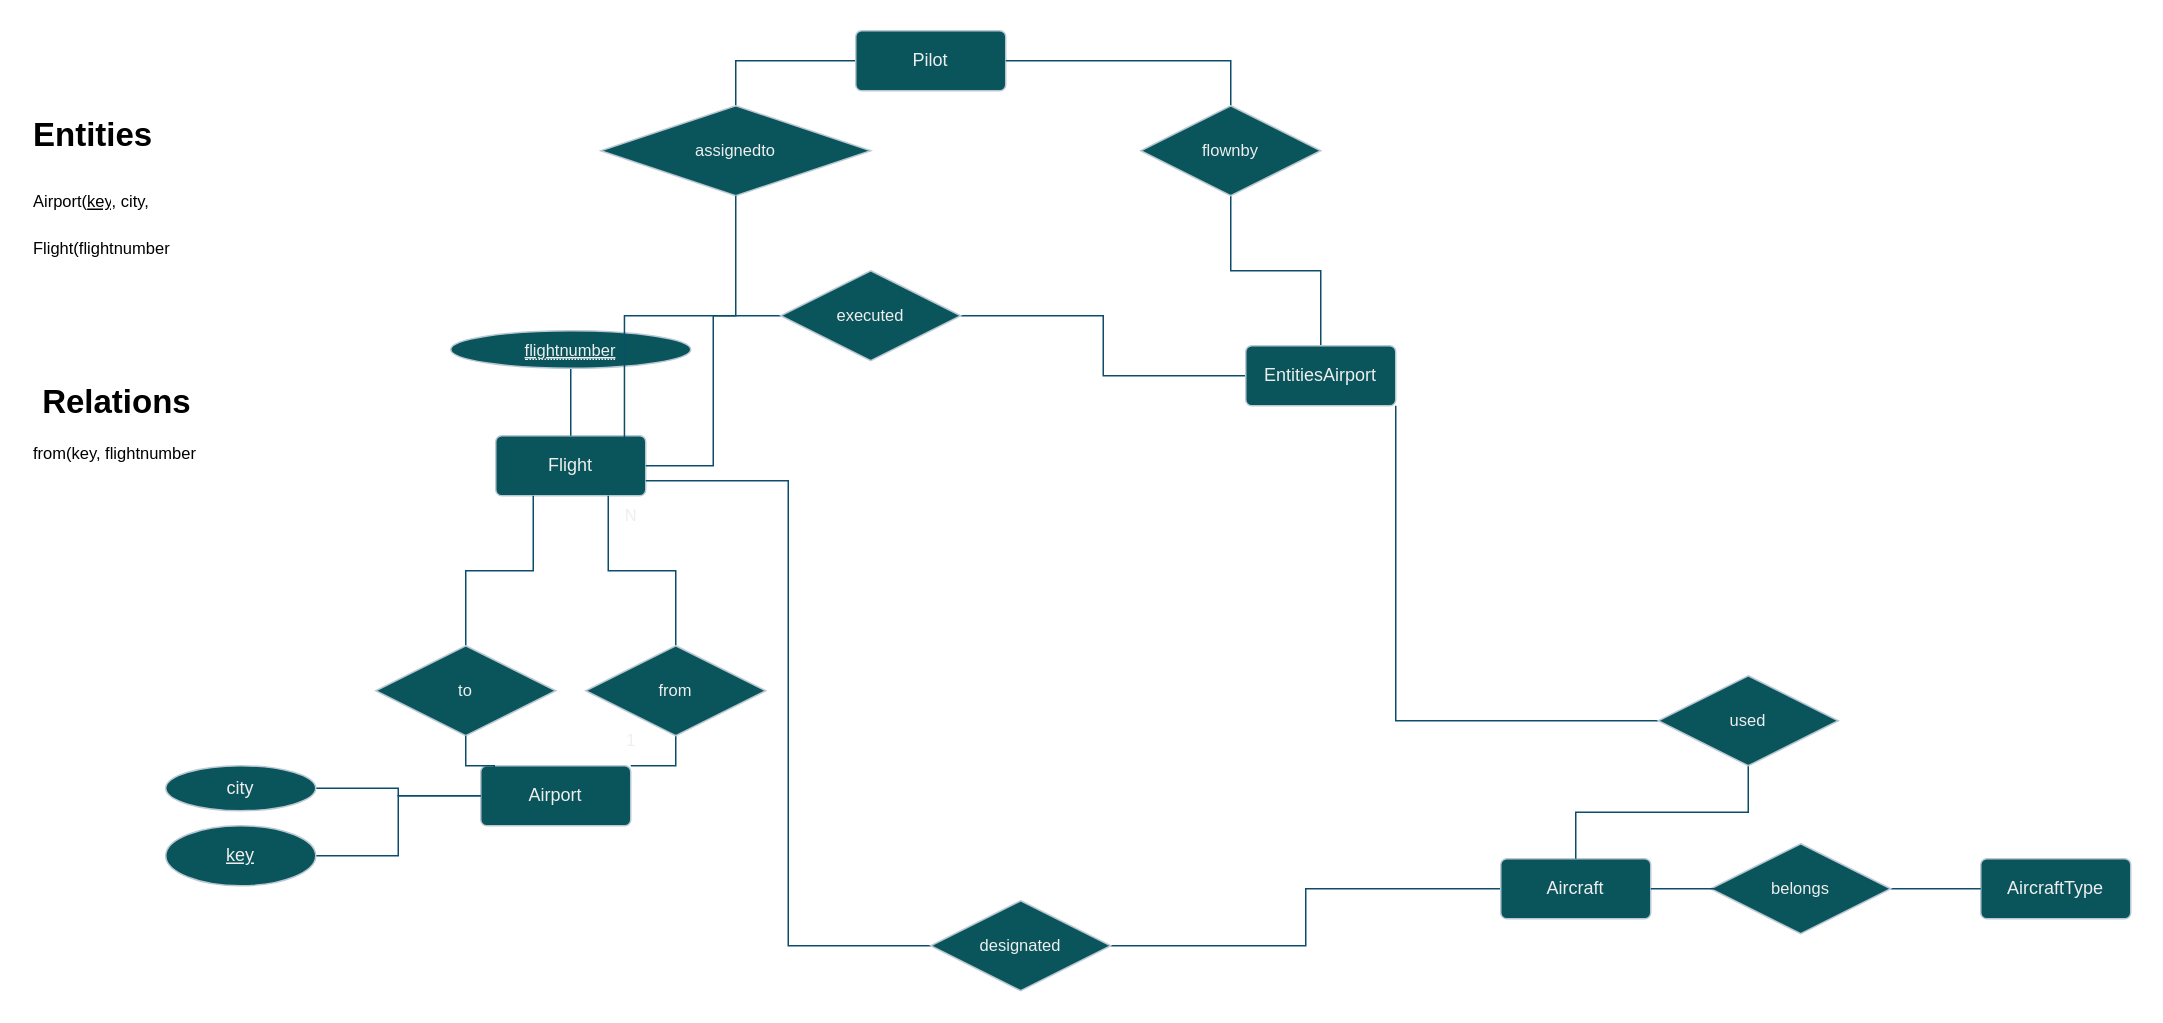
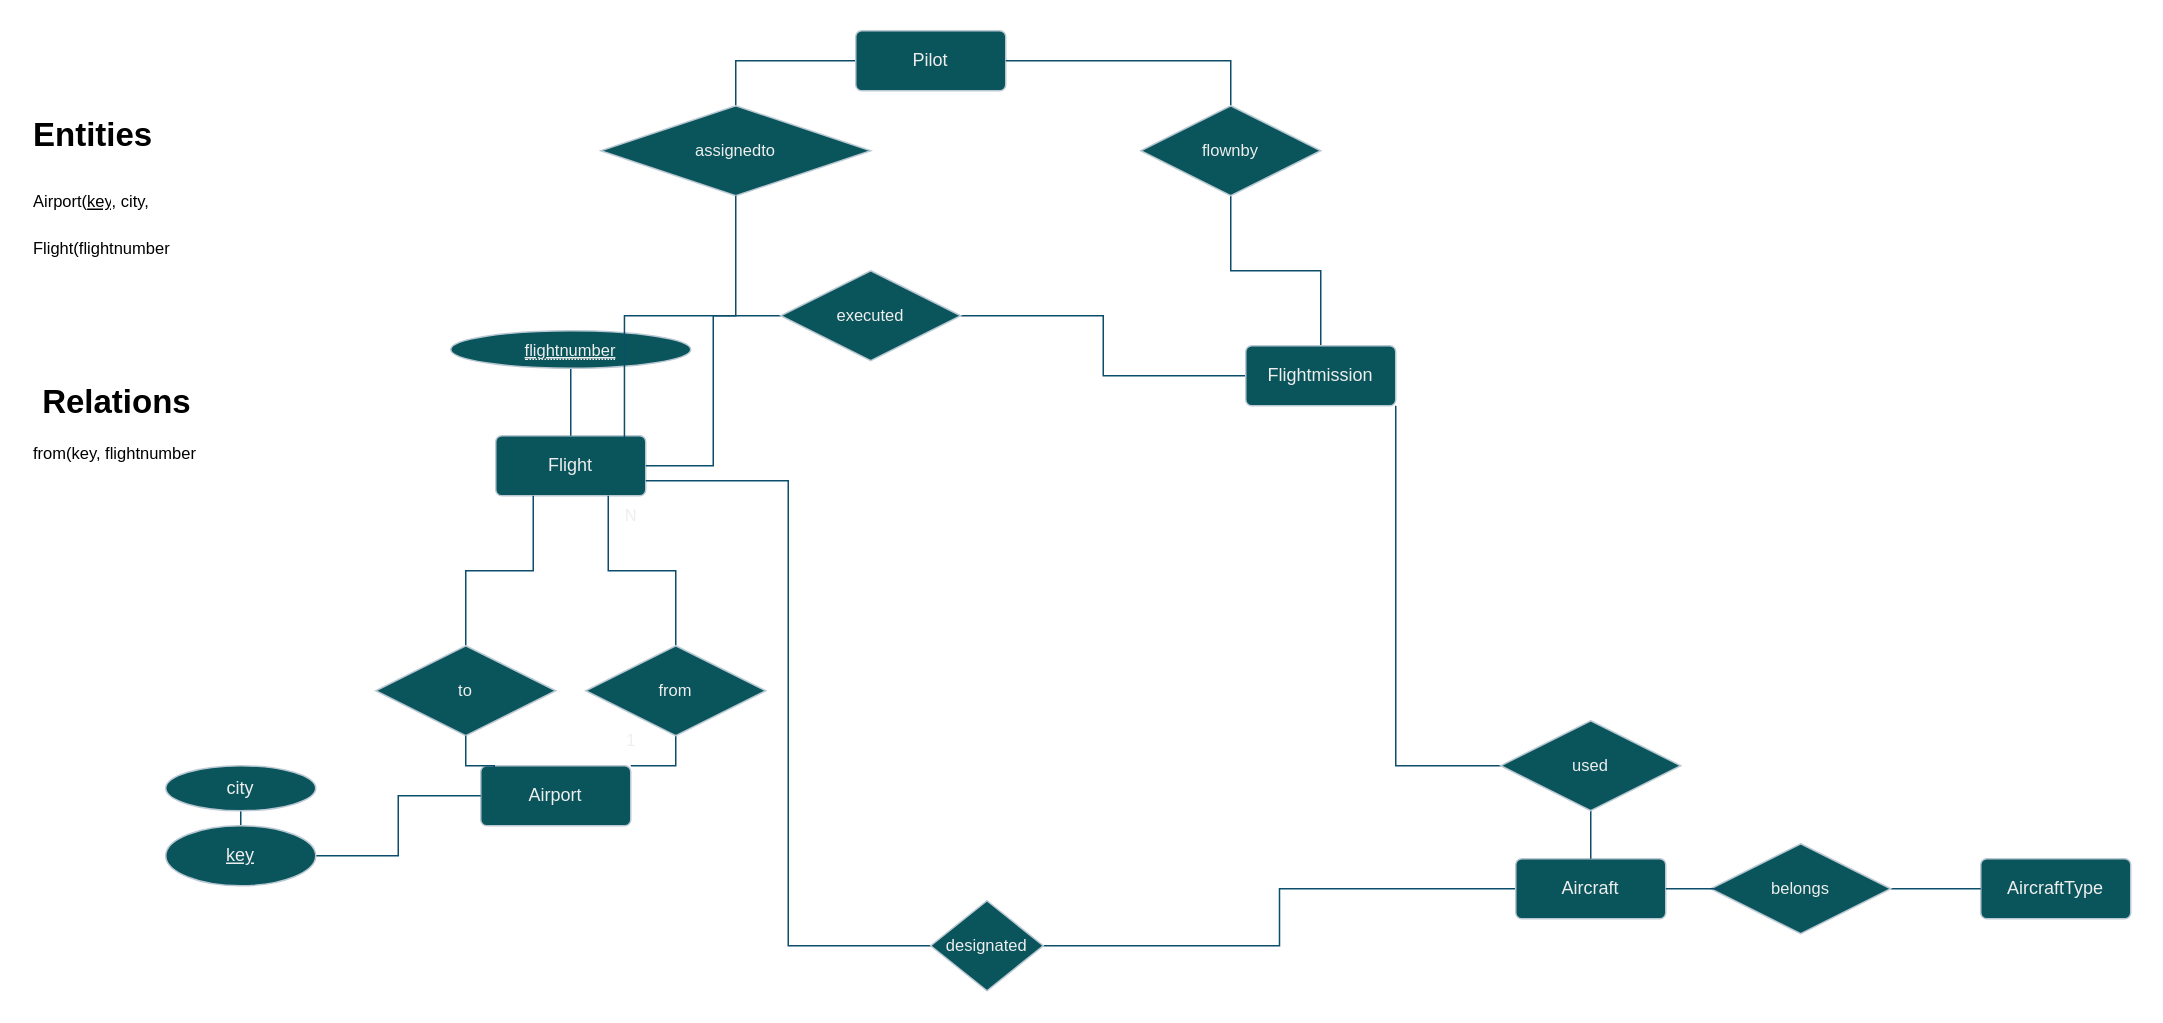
(1321, 376) -> (1321, 376)
(1748, 721) -> (1591, 766)
(359, 788) -> (241, 818)
(1576, 889) -> (1591, 889)
(1021, 946) -> (987, 946)
